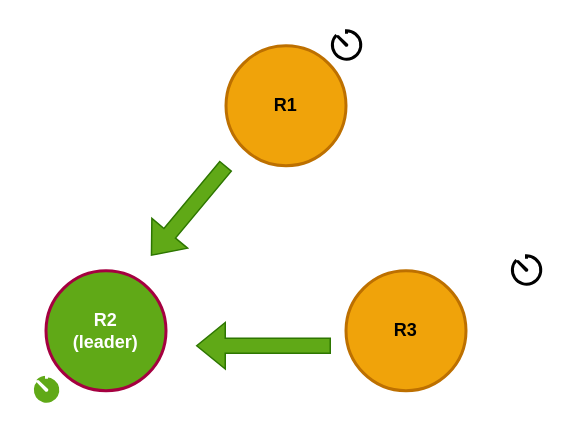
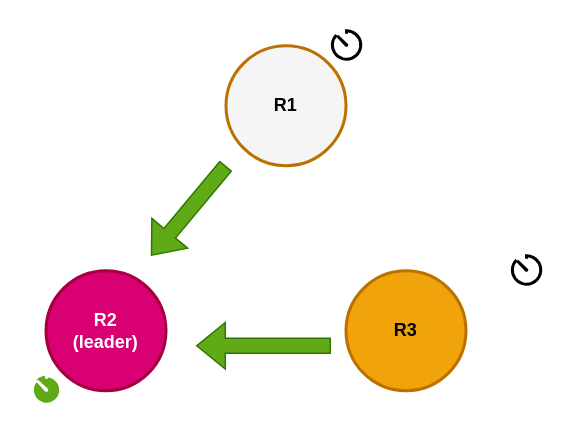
(286, 106) -> (286, 106)
(106, 331) -> (106, 331)
